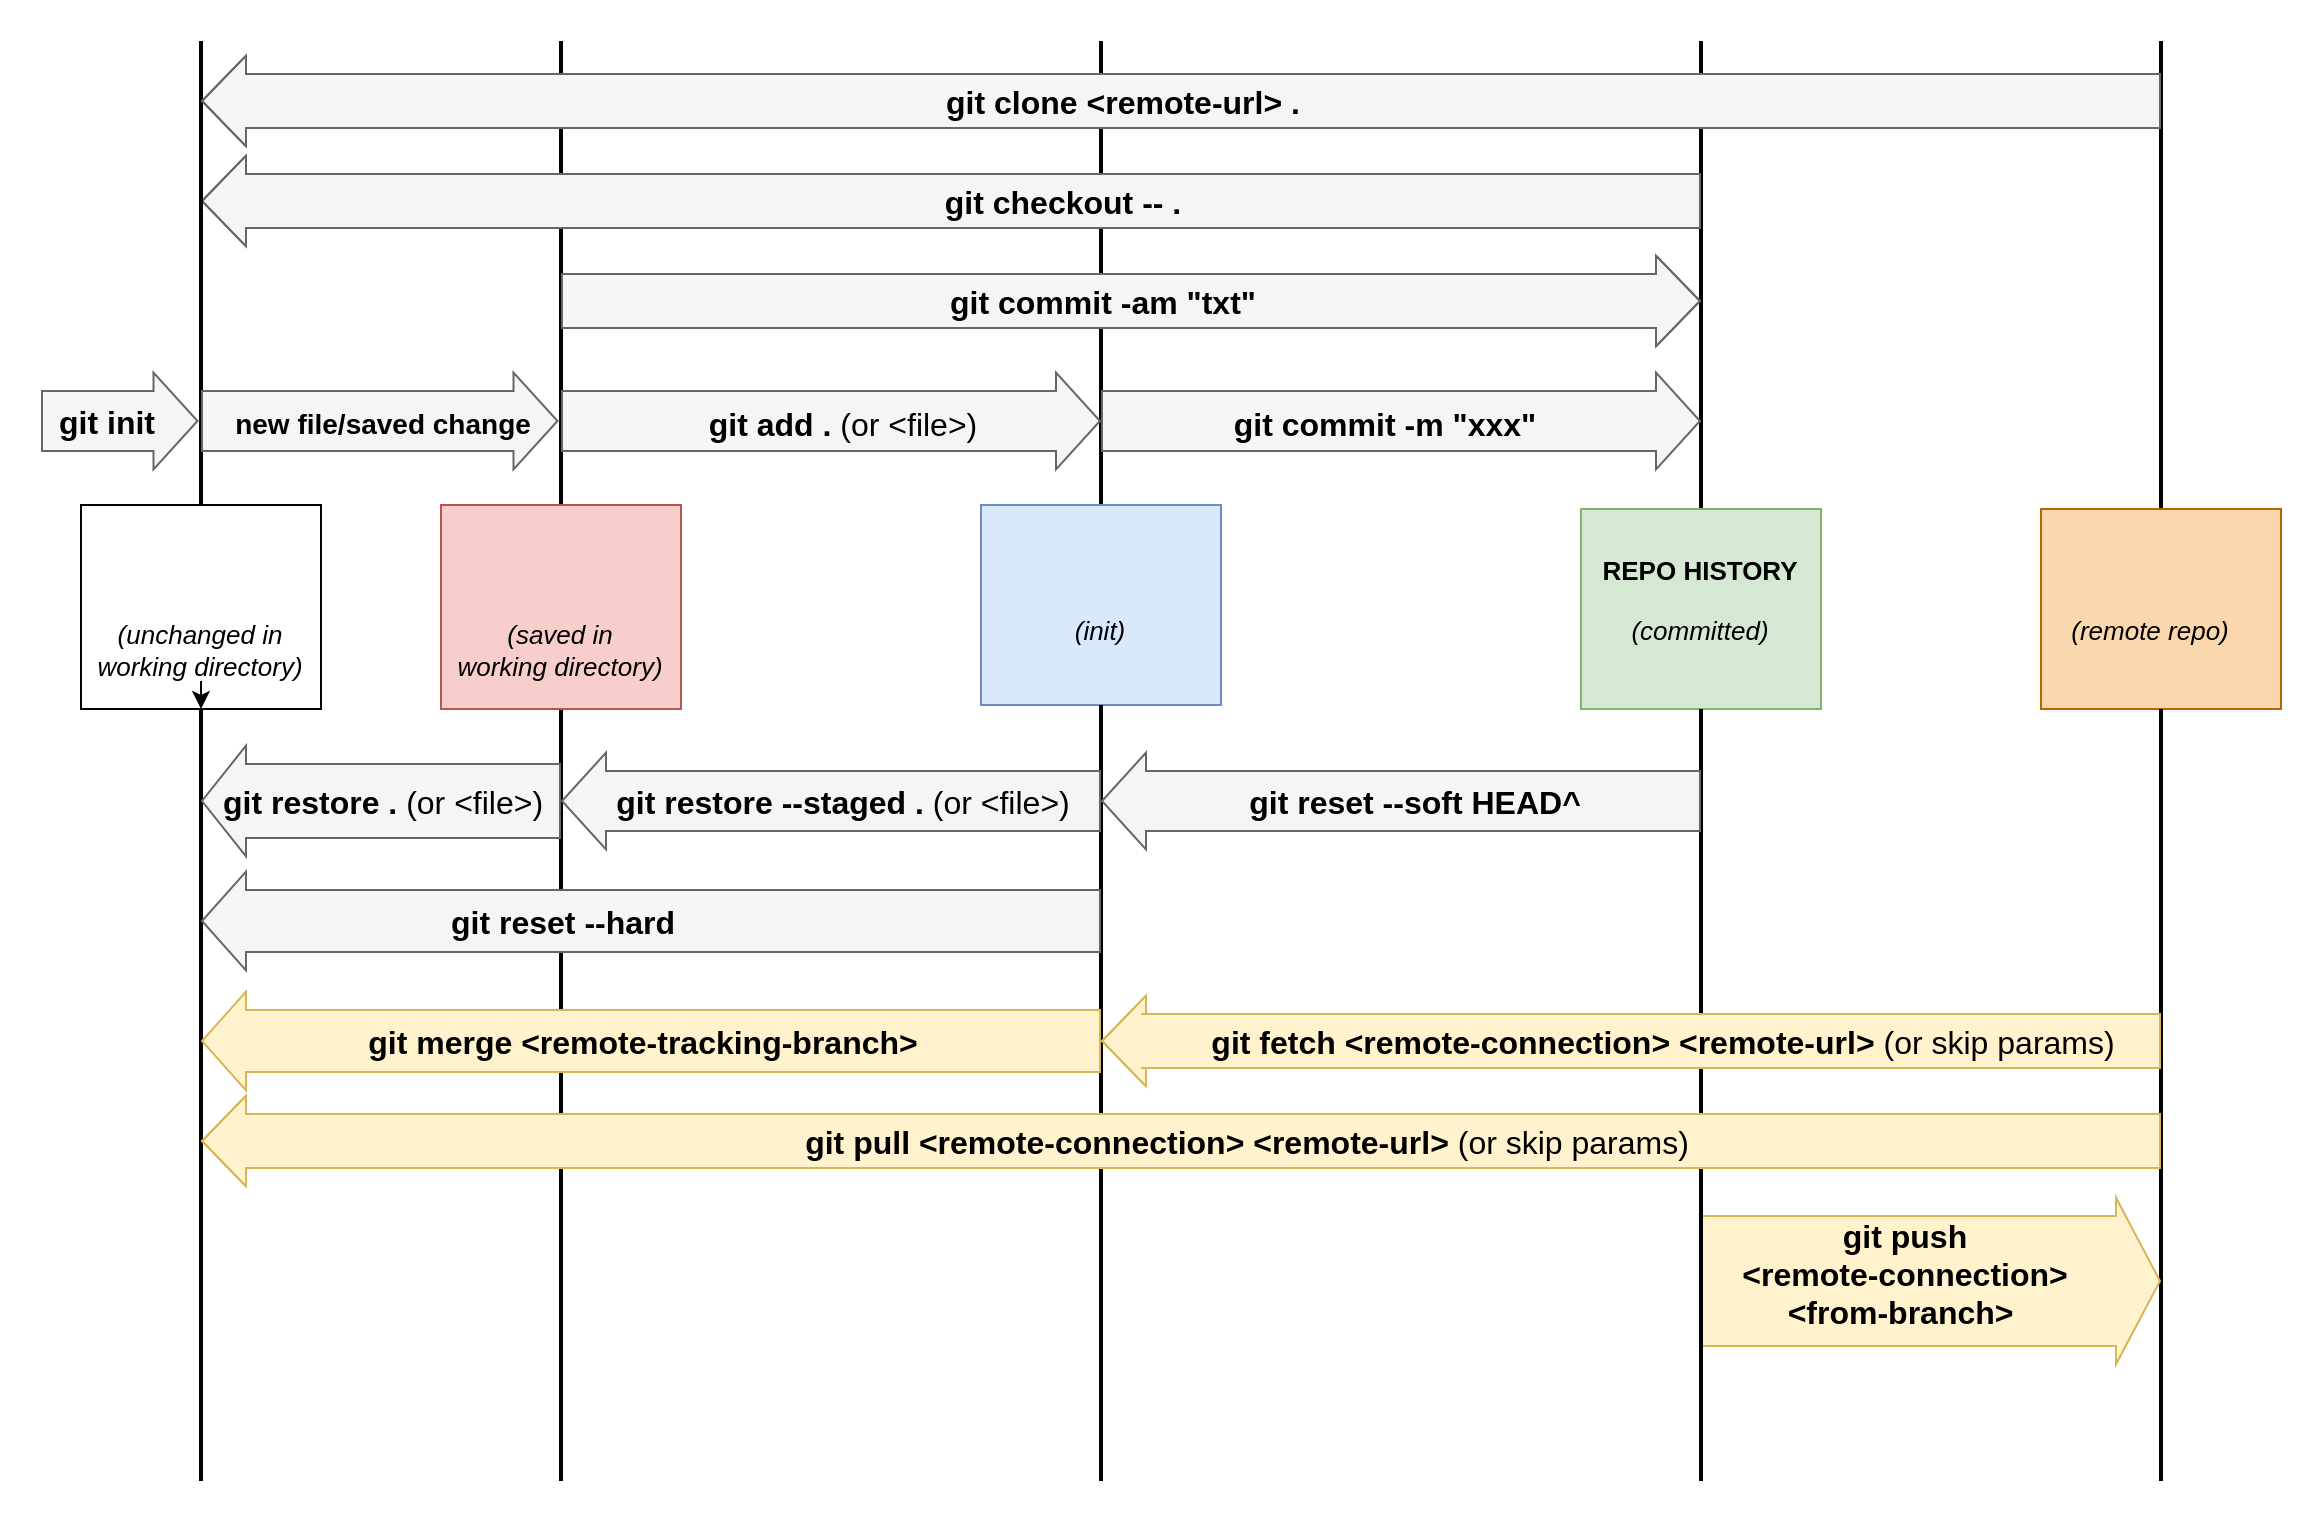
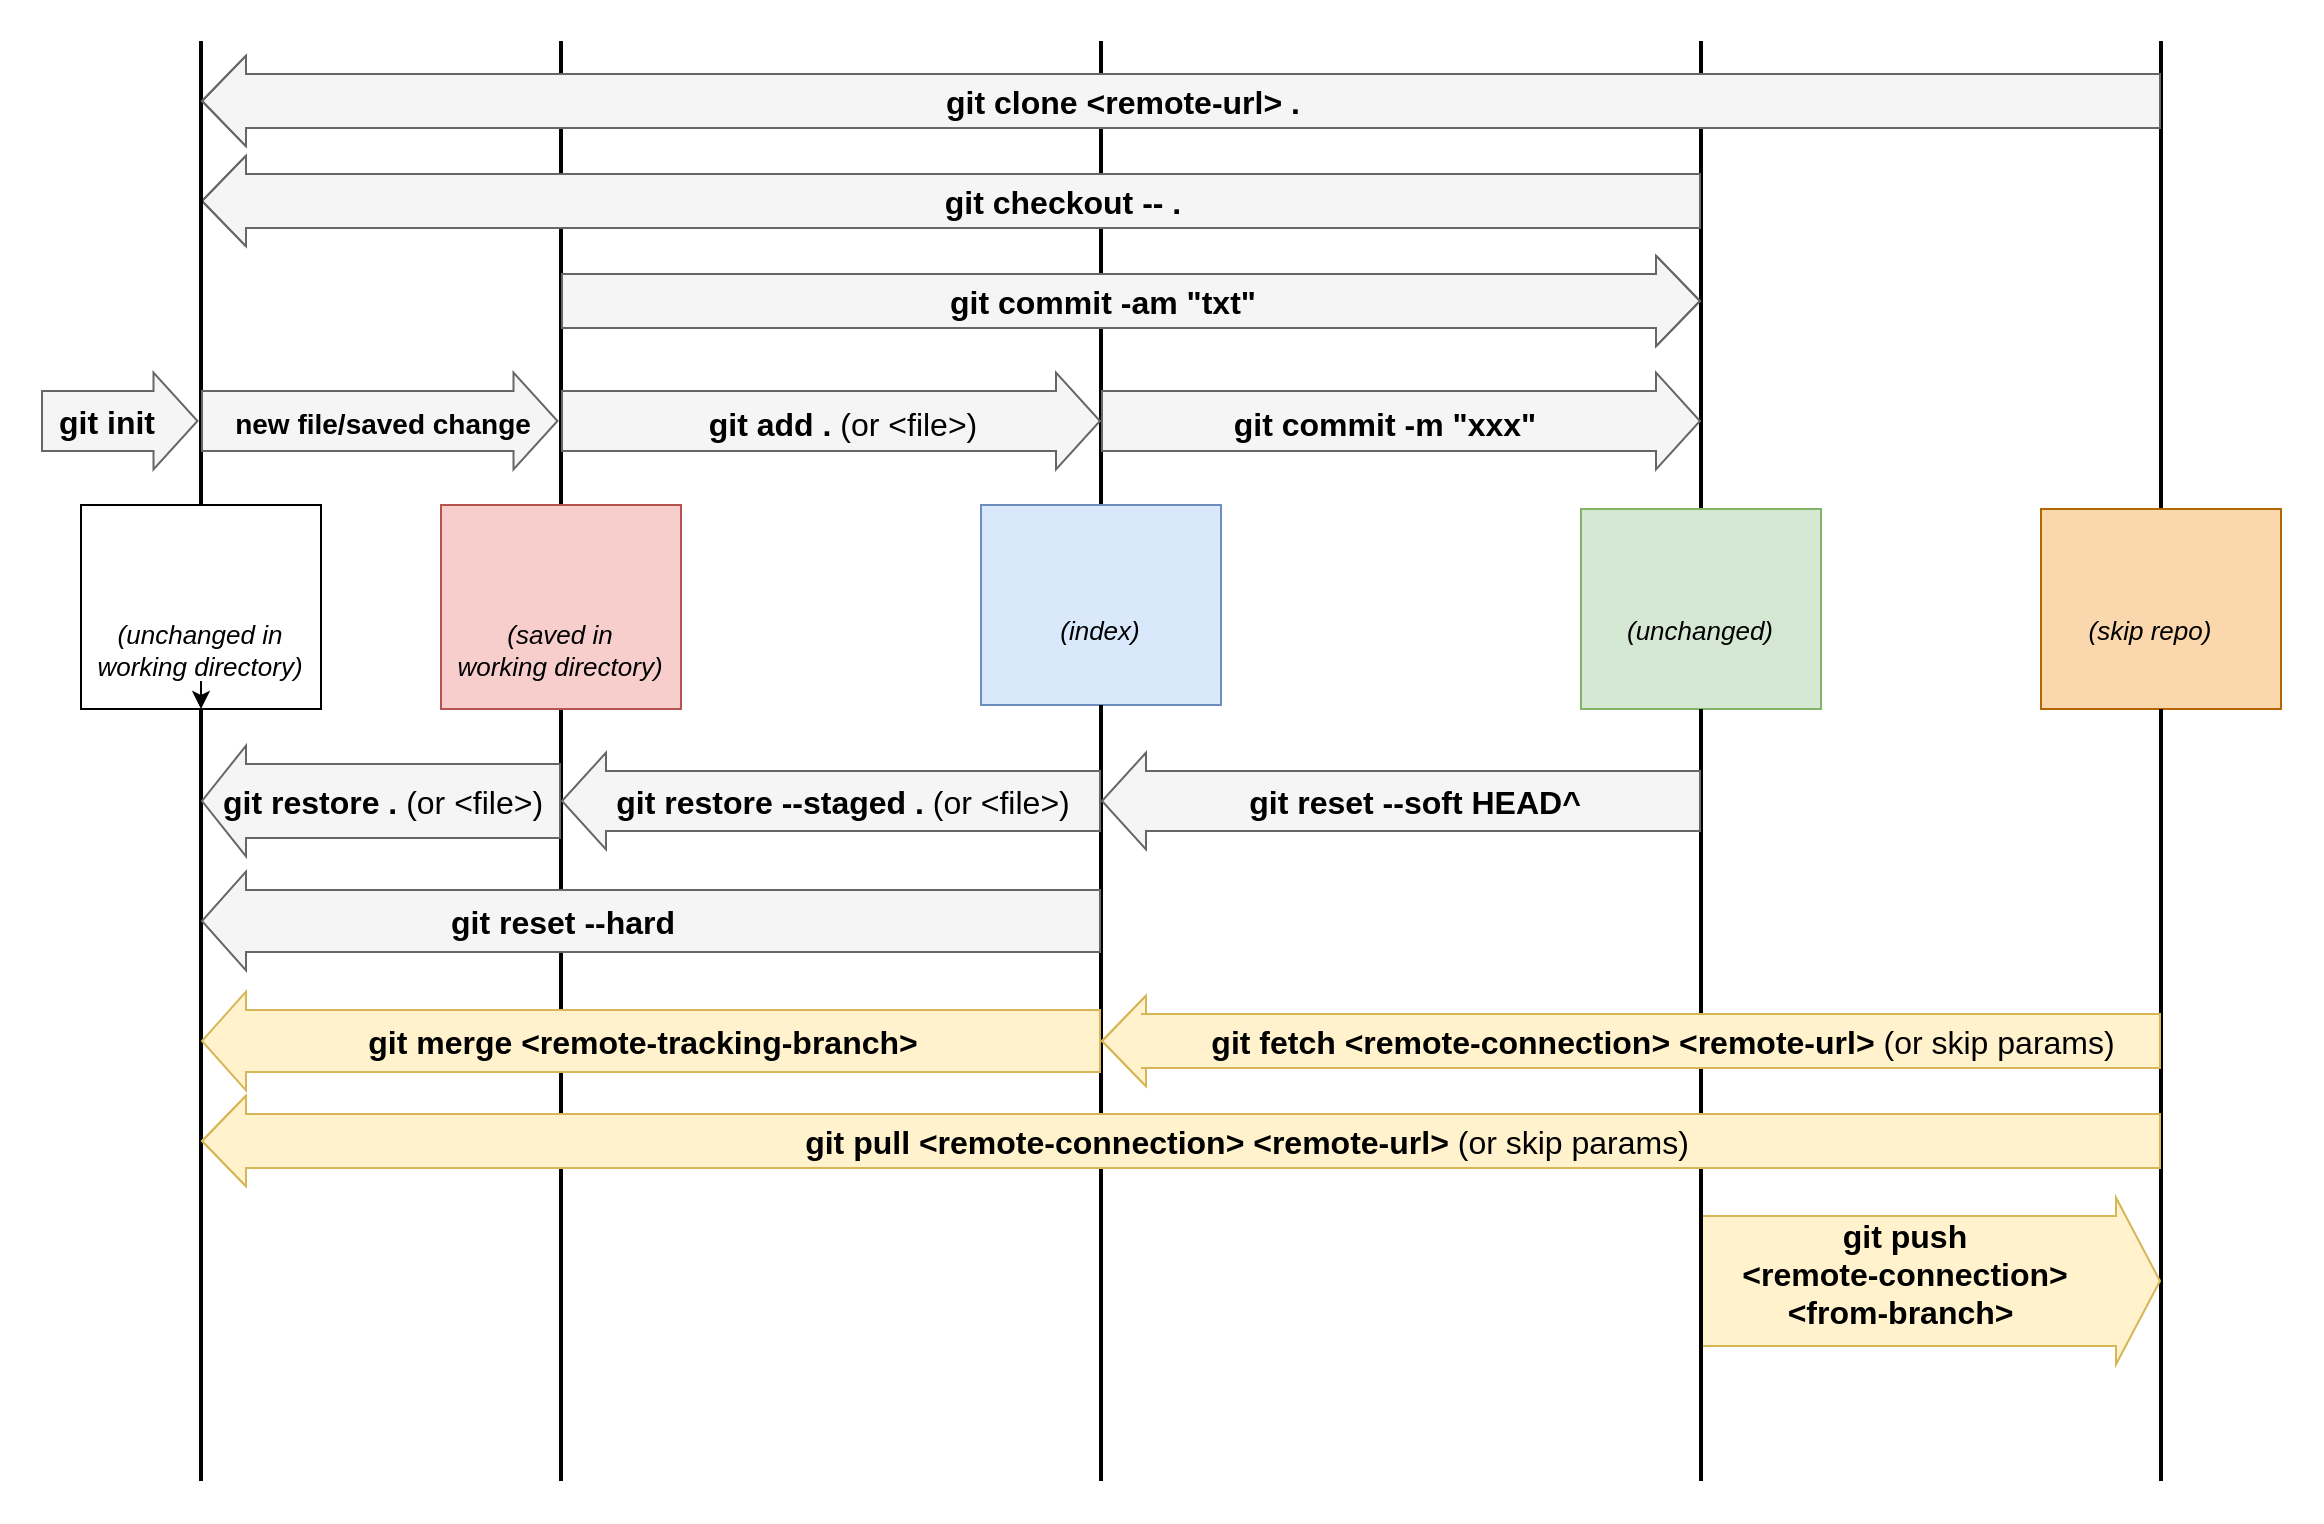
(1701, 571) -> none
(1101, 631) -> (1101, 631)
(1701, 631) -> (1701, 631)
(2151, 631) -> (2151, 631)
